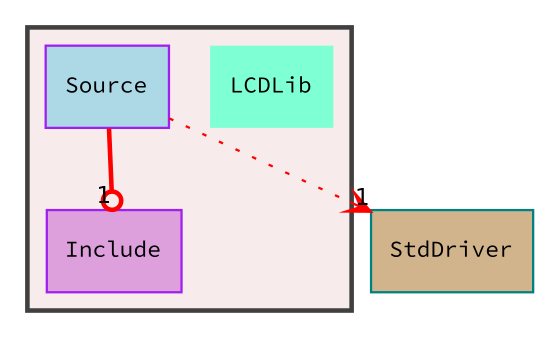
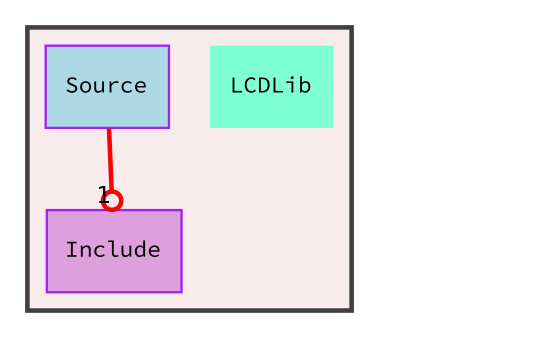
(452, 251) -> none
